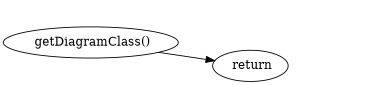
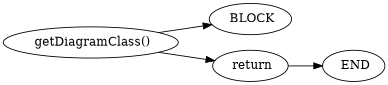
none -> (250, 19)
none -> (354, 66)
